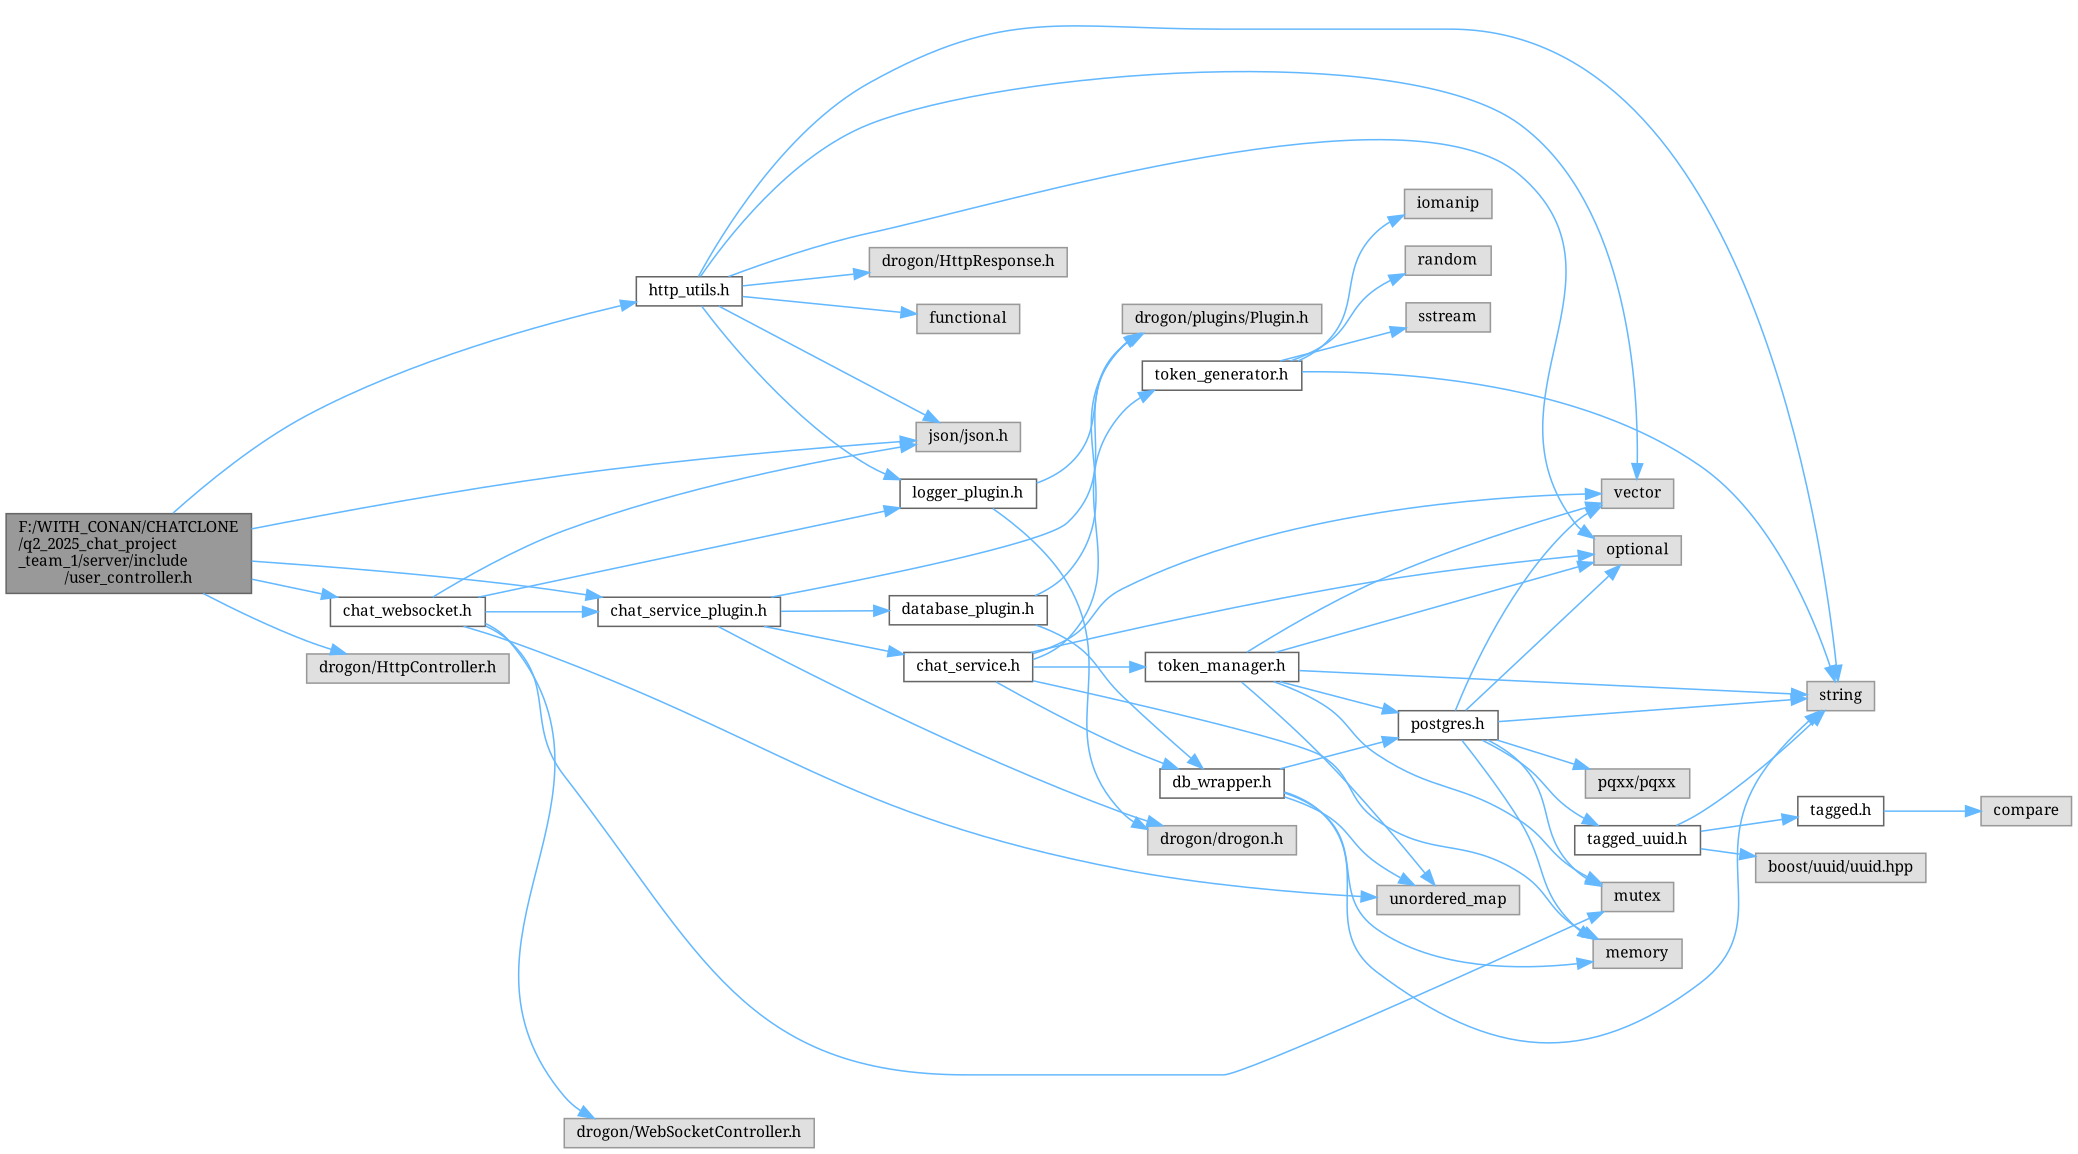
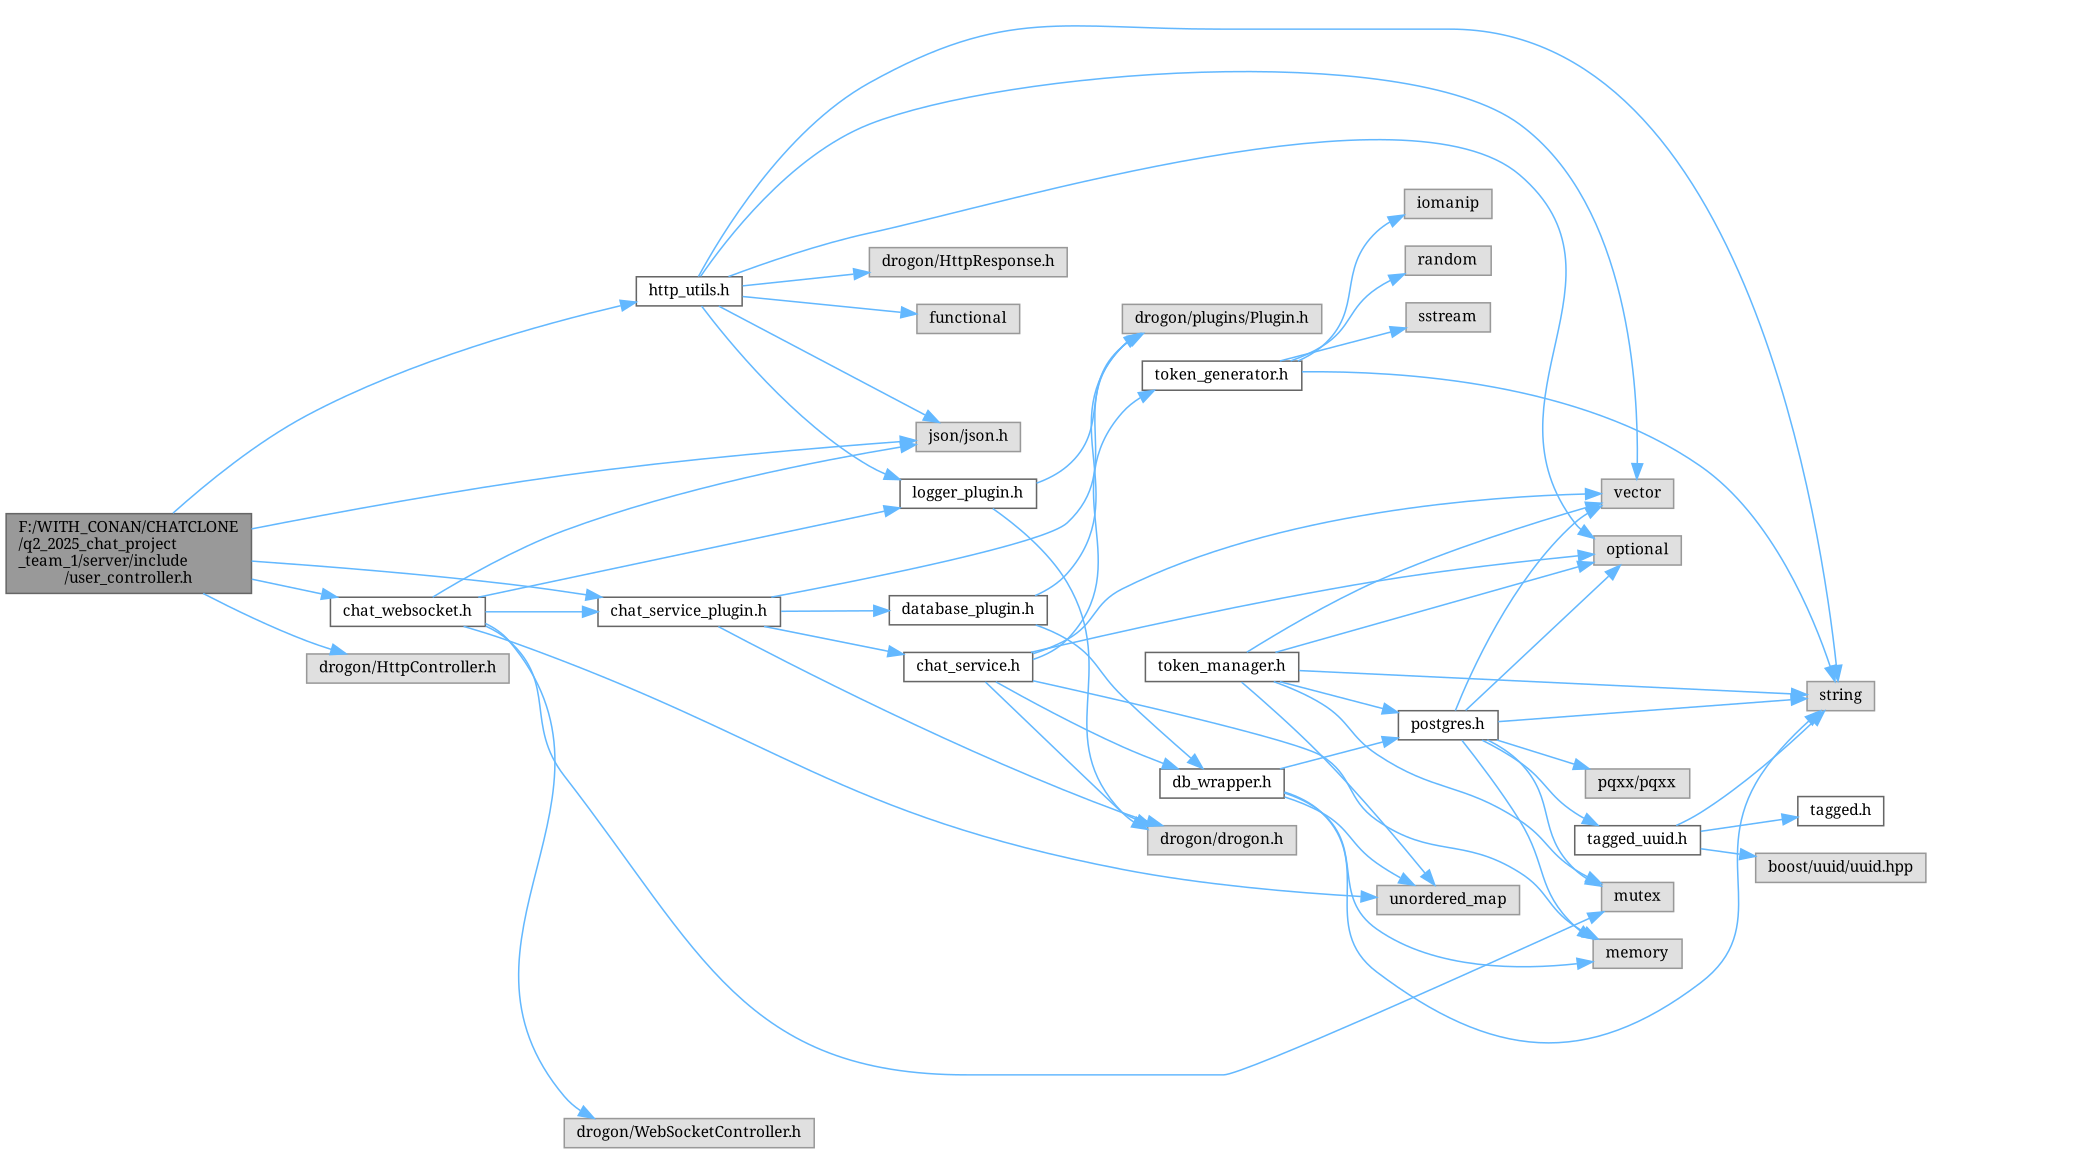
(1079, 667) -> (1060, 753)
(2026, 811) -> none
